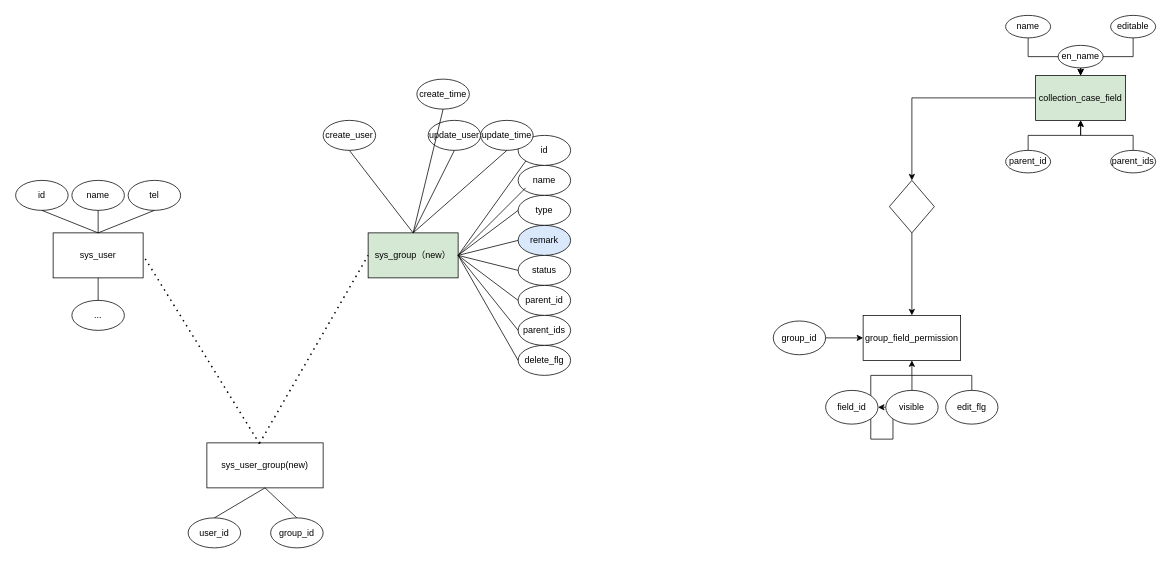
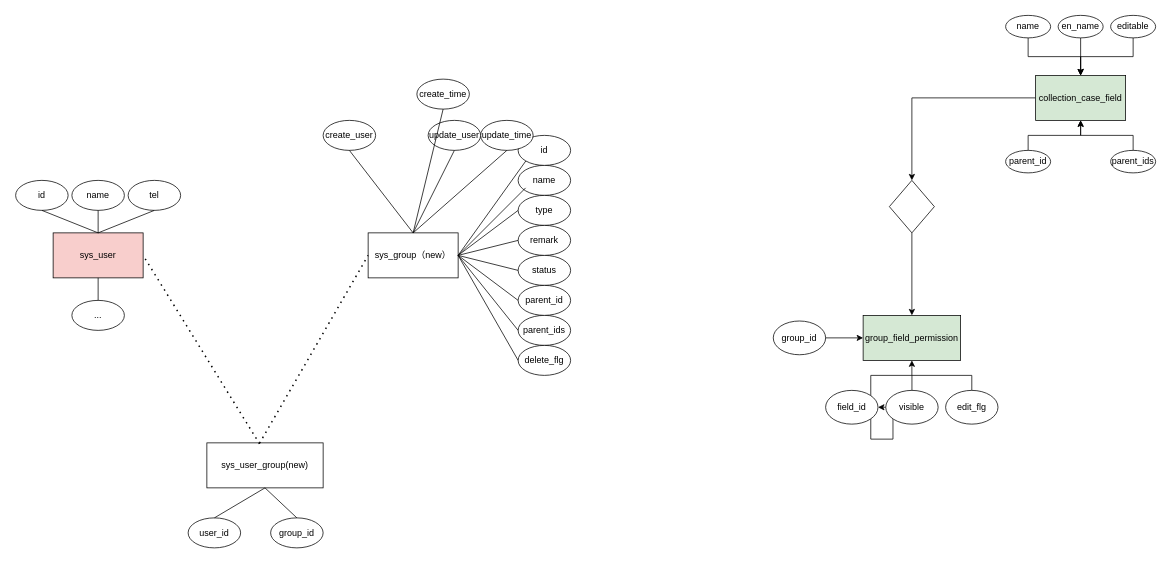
(1080, 57) -> (1080, 27)
(544, 240) -> (544, 240)
(98, 255) -> (98, 255)
(413, 255) -> (413, 255)
(912, 338) -> (912, 338)
